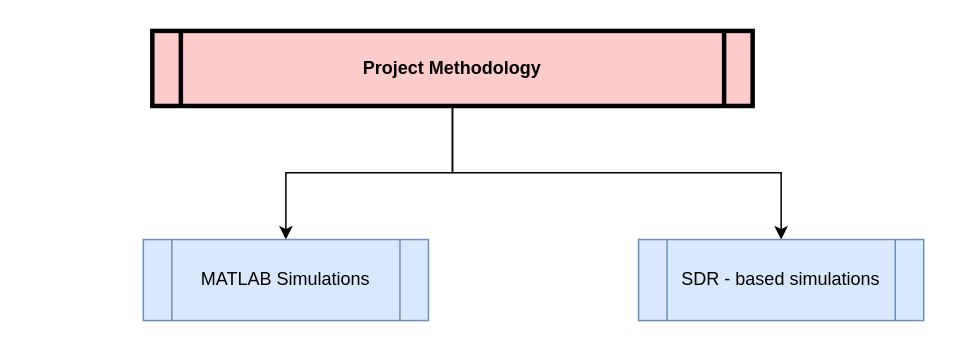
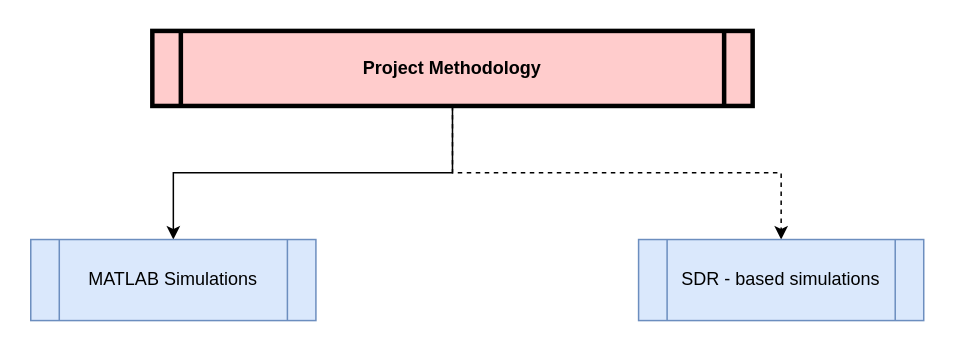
(646, 173) -> (646, 173)
(286, 280) -> (173, 280)
